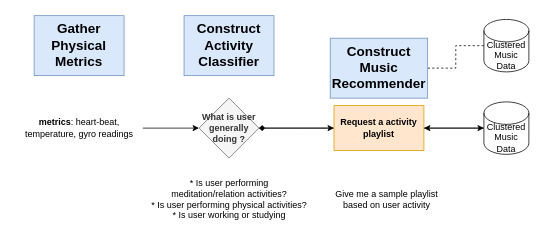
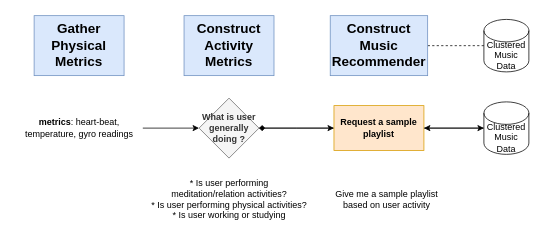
(229, 45) -> (229, 45)
(379, 68) -> (379, 45)
(379, 128) -> (379, 128)
